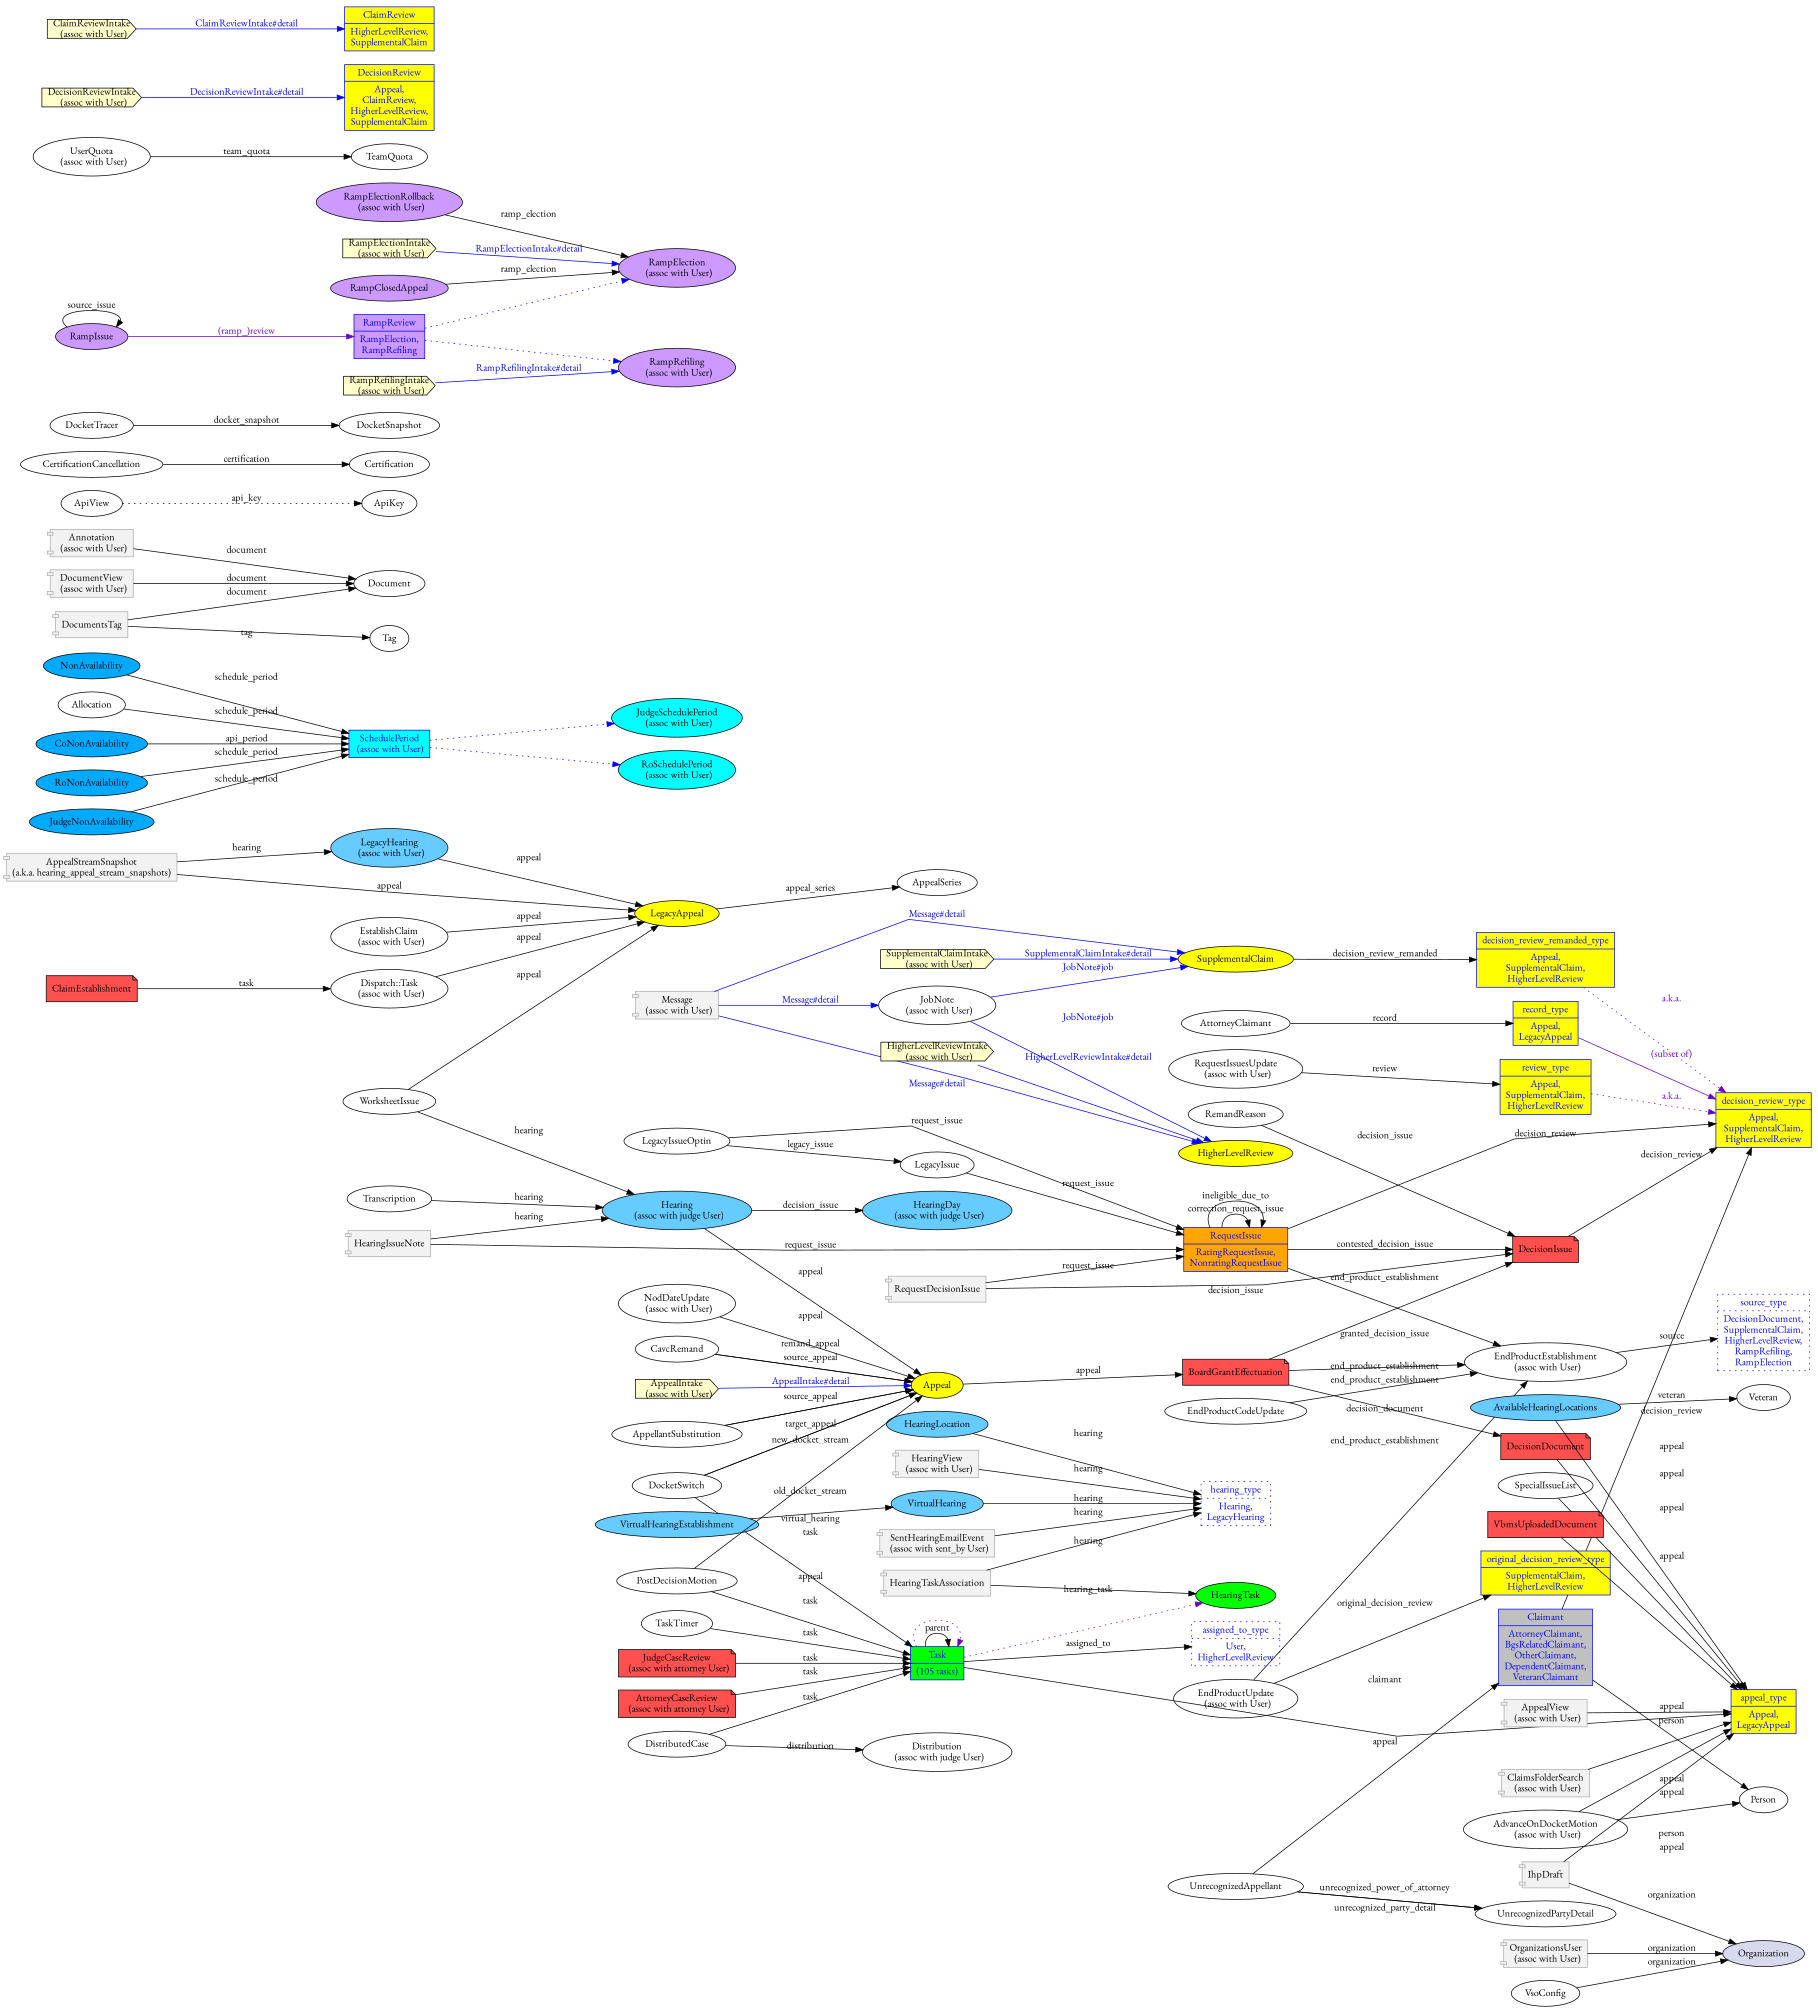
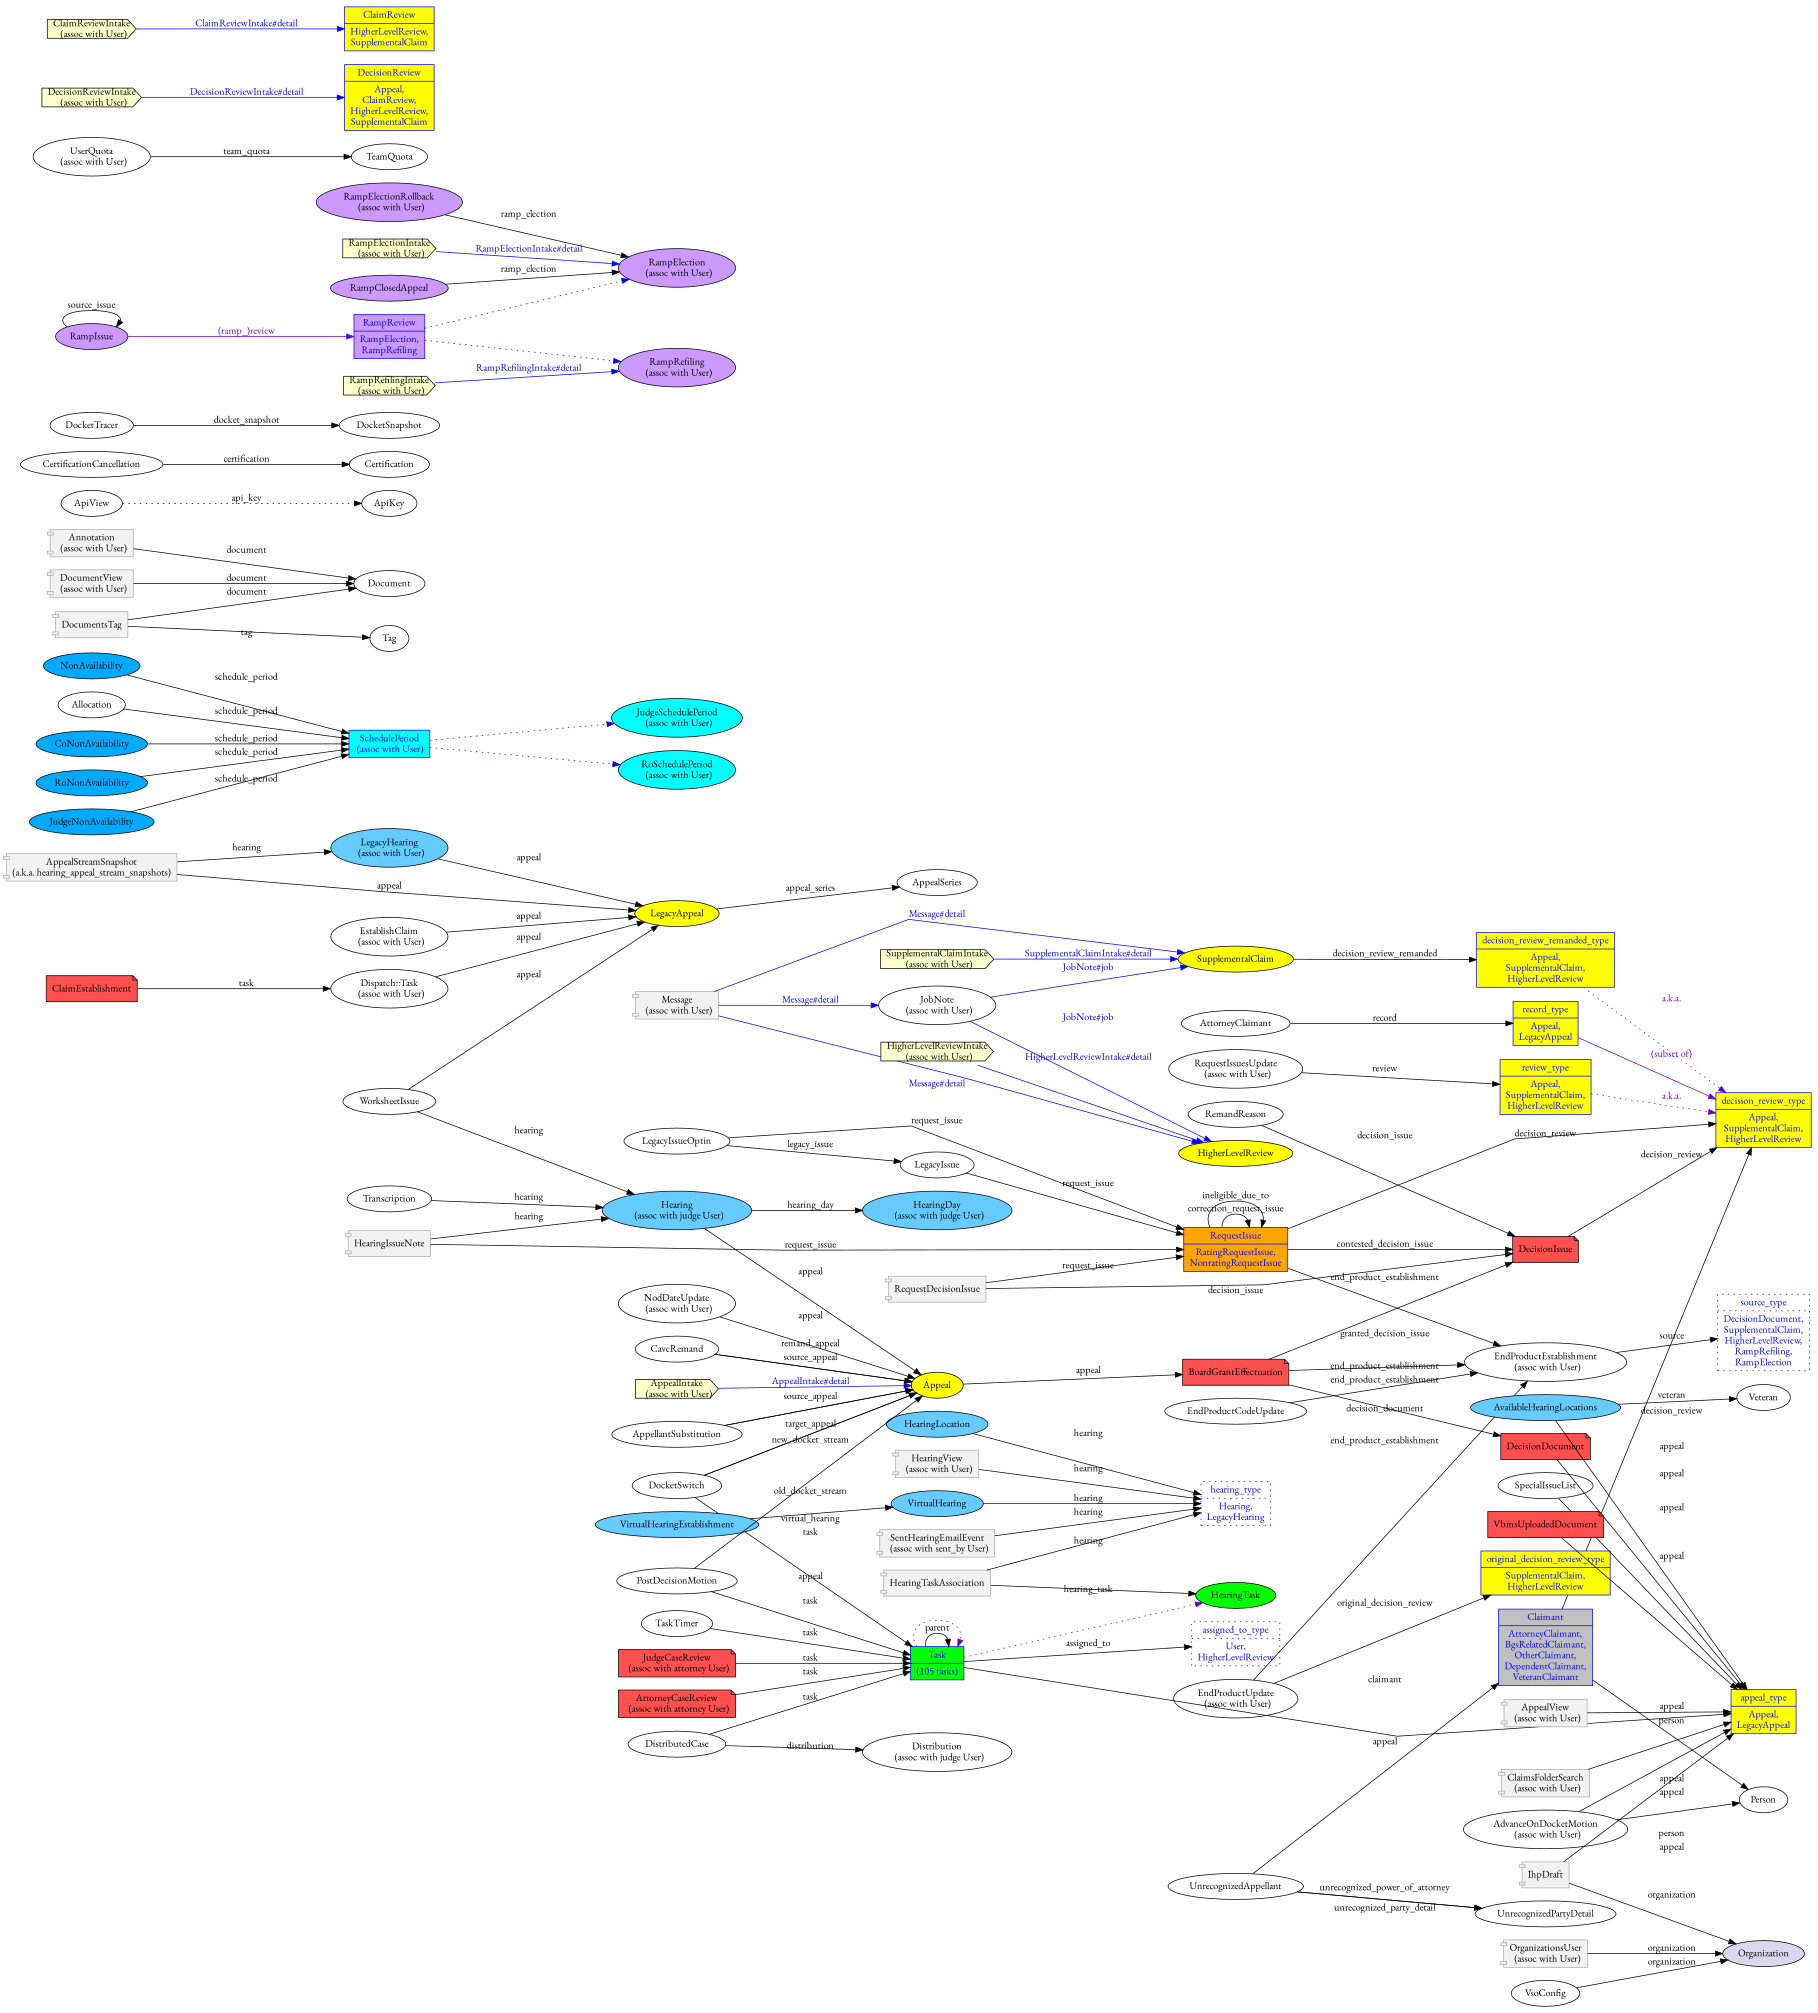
(247, 738) -> (247, 738)
(811, 1205) -> (811, 1205)
